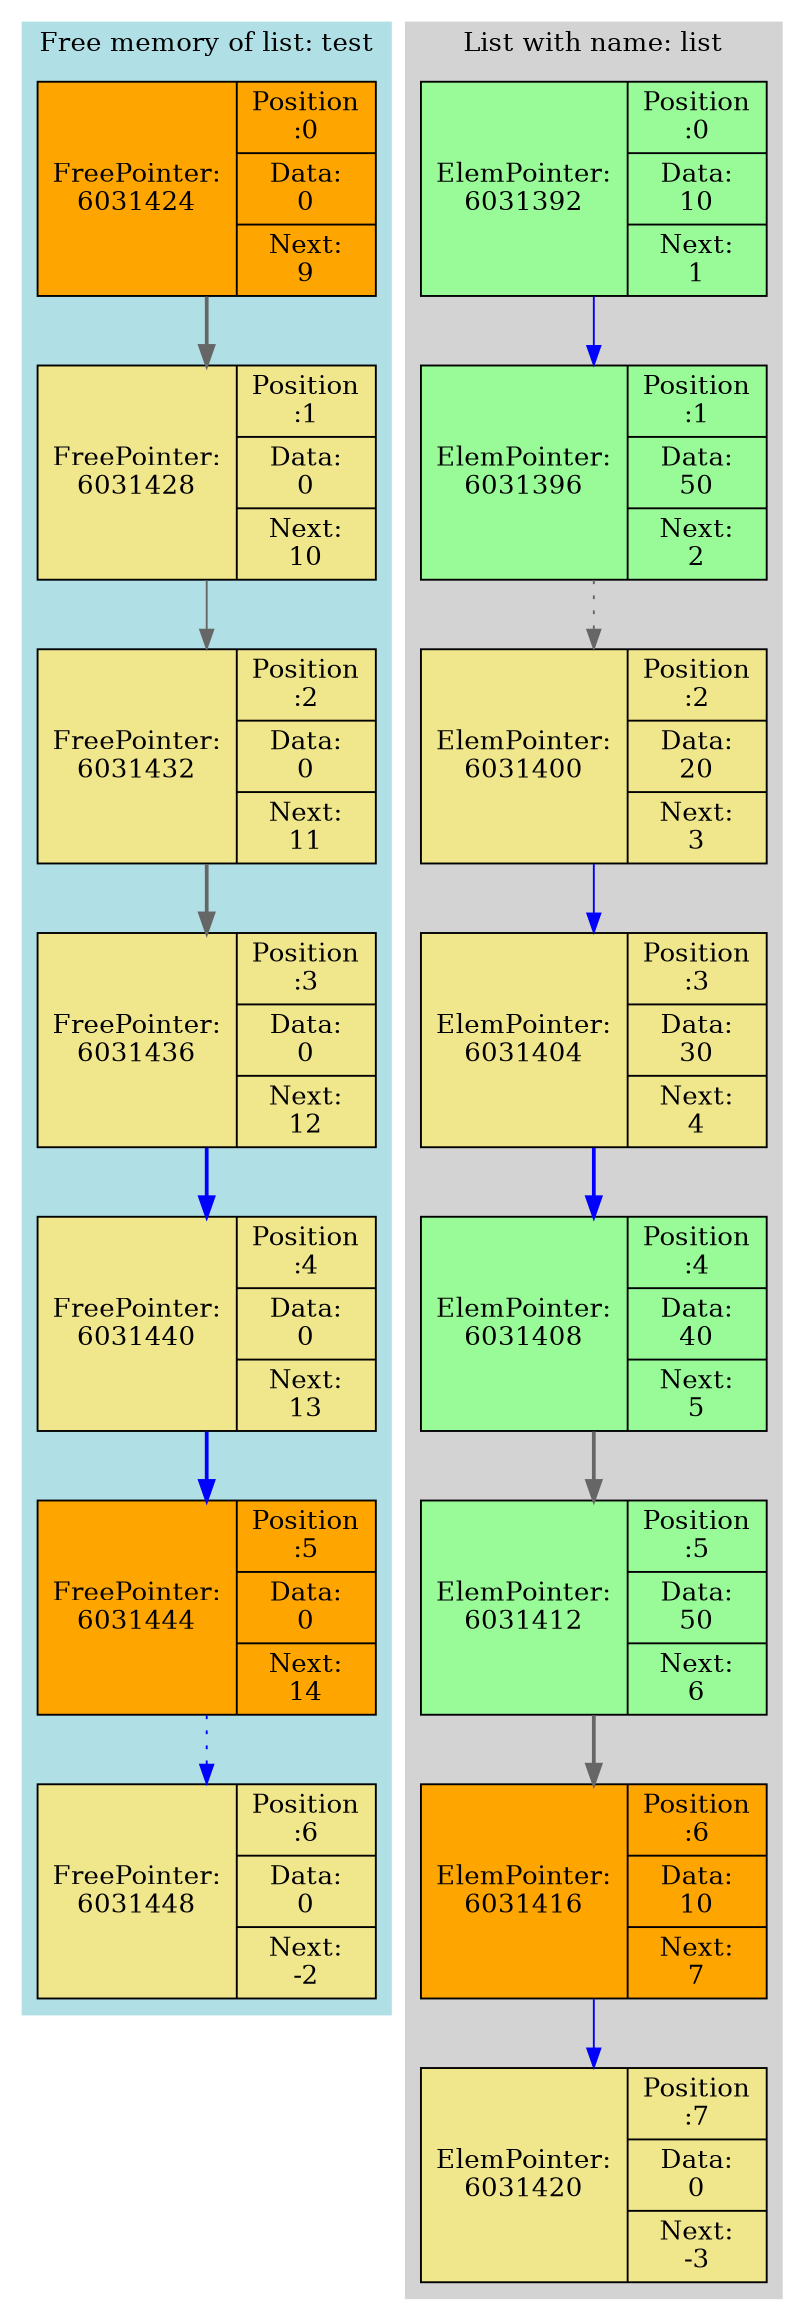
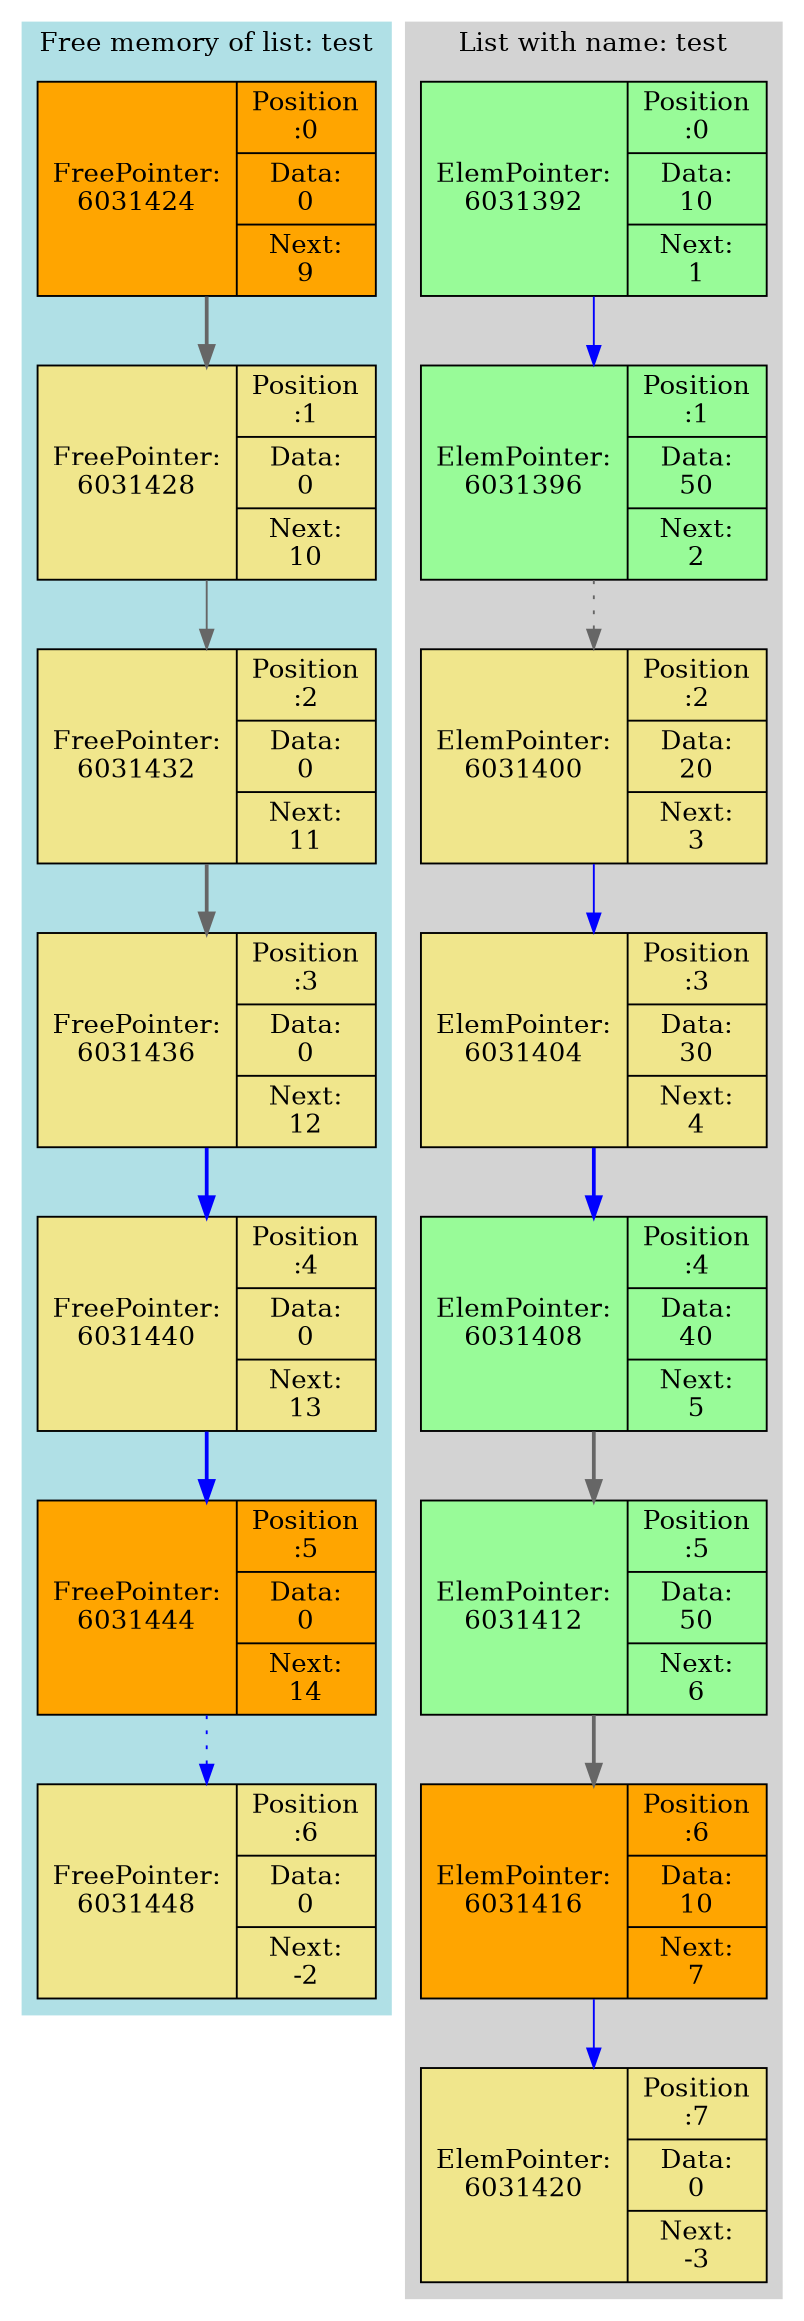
(594, 44) -> (594, 44)
